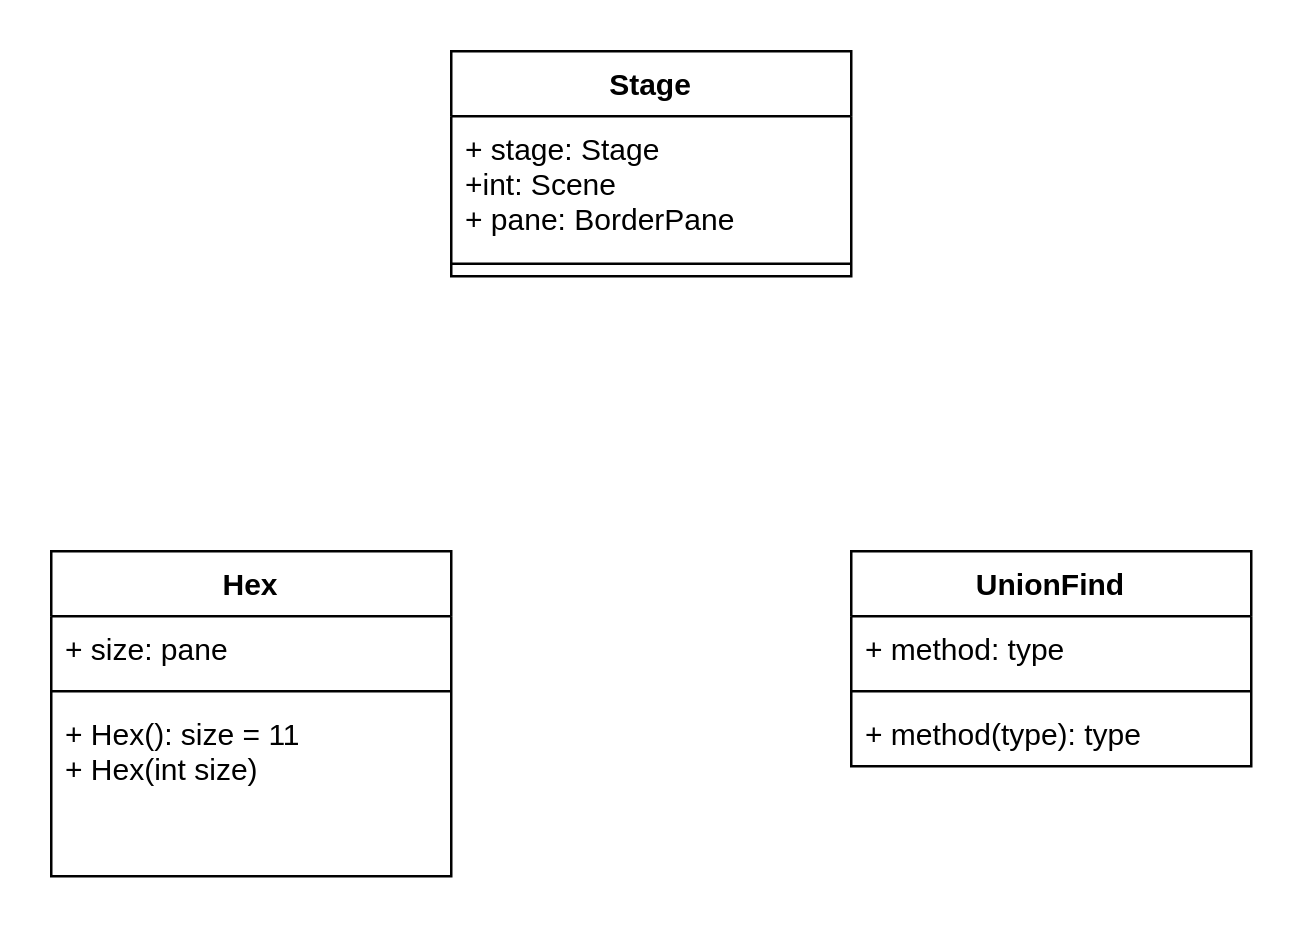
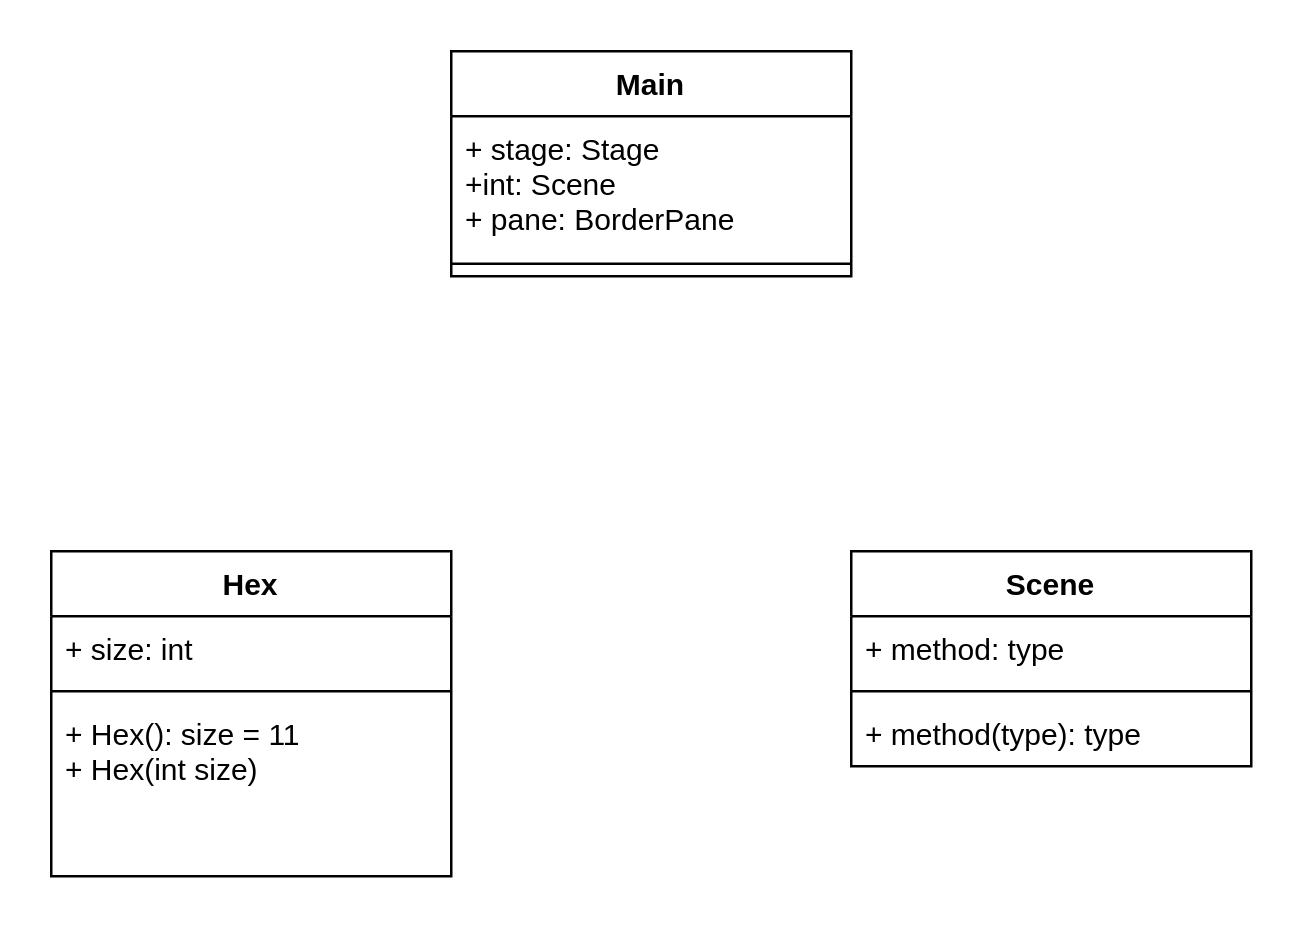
(650, 85) -> (650, 85)
(1050, 585) -> (1050, 585)
(150, 650) -> (138, 650)
